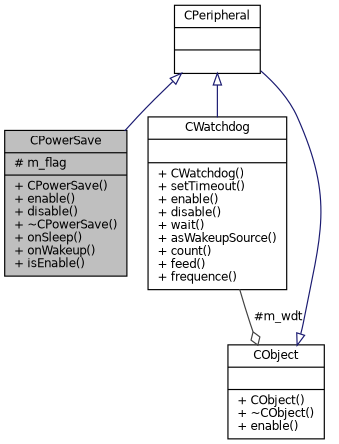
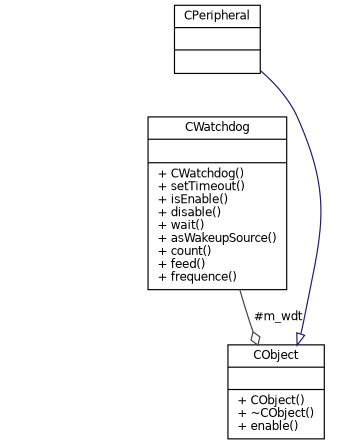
(217, 101) -> none
(188, 200) -> (193, 200)
(66, 203) -> none
